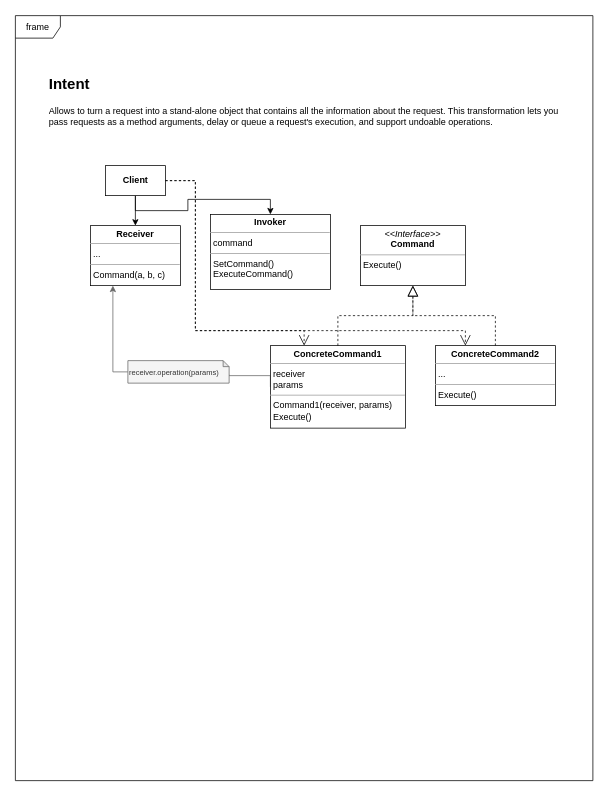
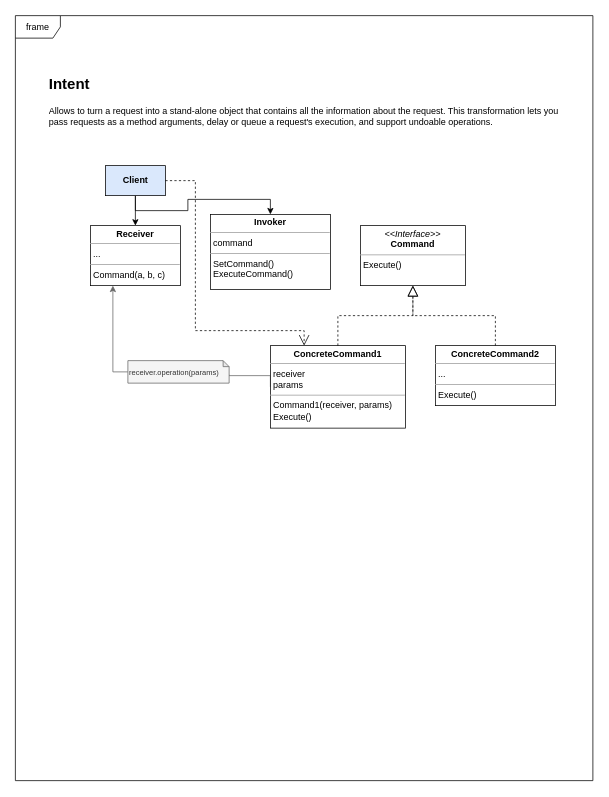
(135, 180) -> (135, 180)
(392, 330) -> none
